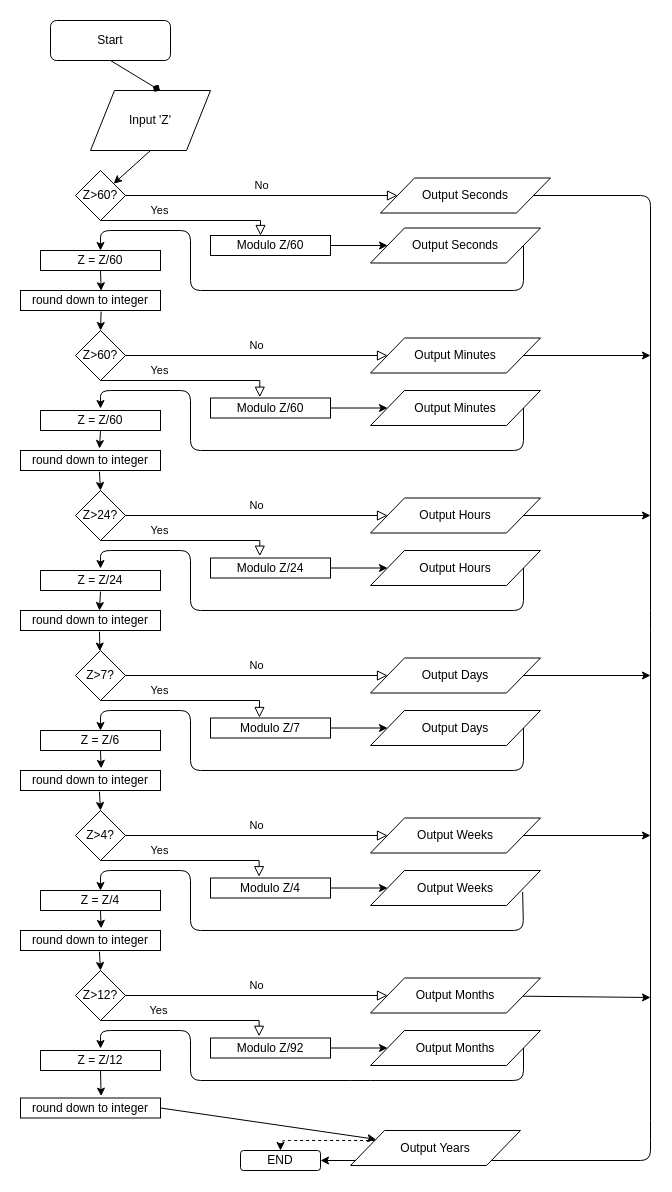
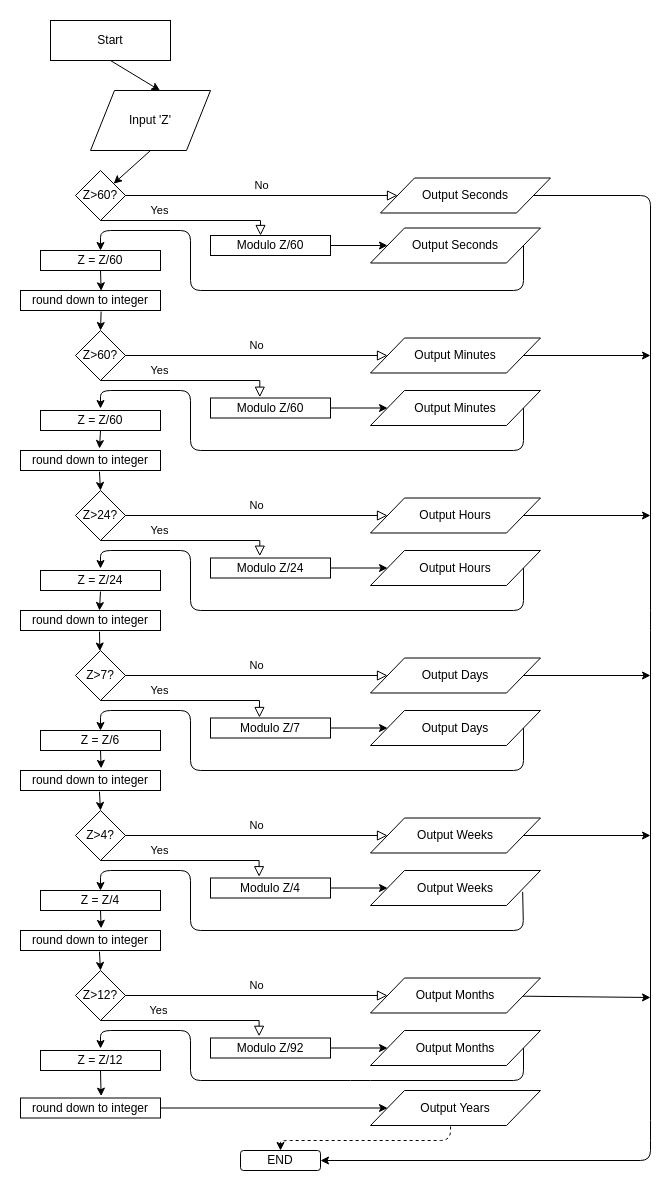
(111, 41) -> (111, 41)
(153, 86) -> (153, 86)
(436, 1148) -> (456, 1108)
